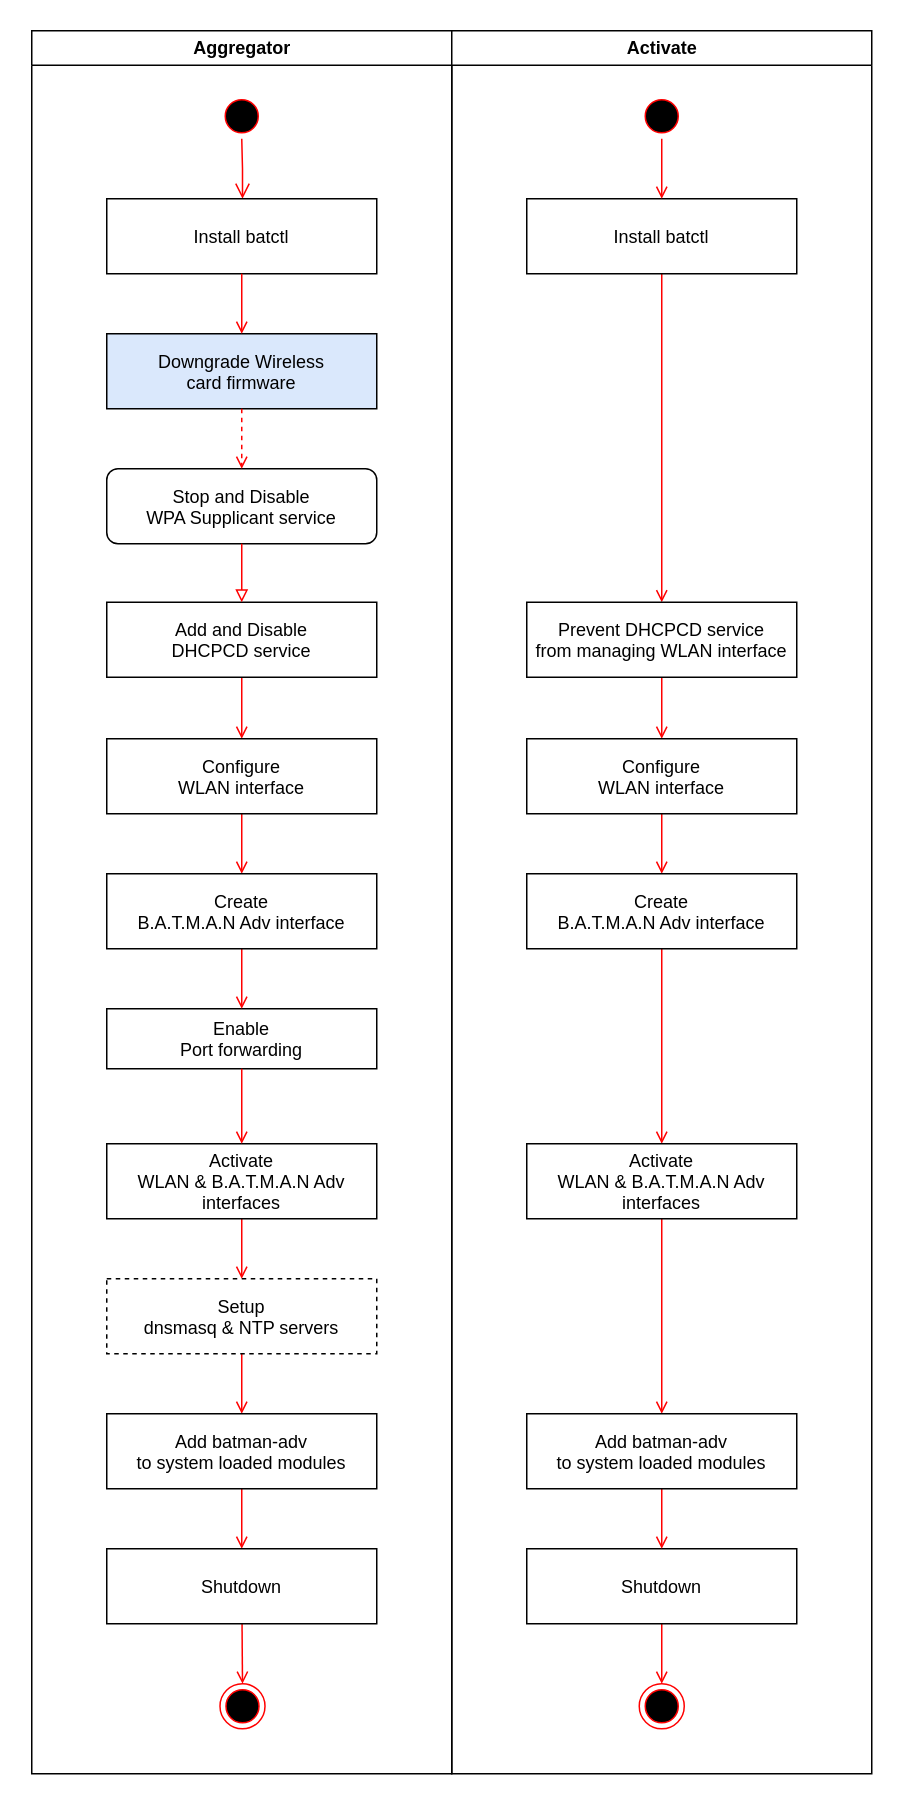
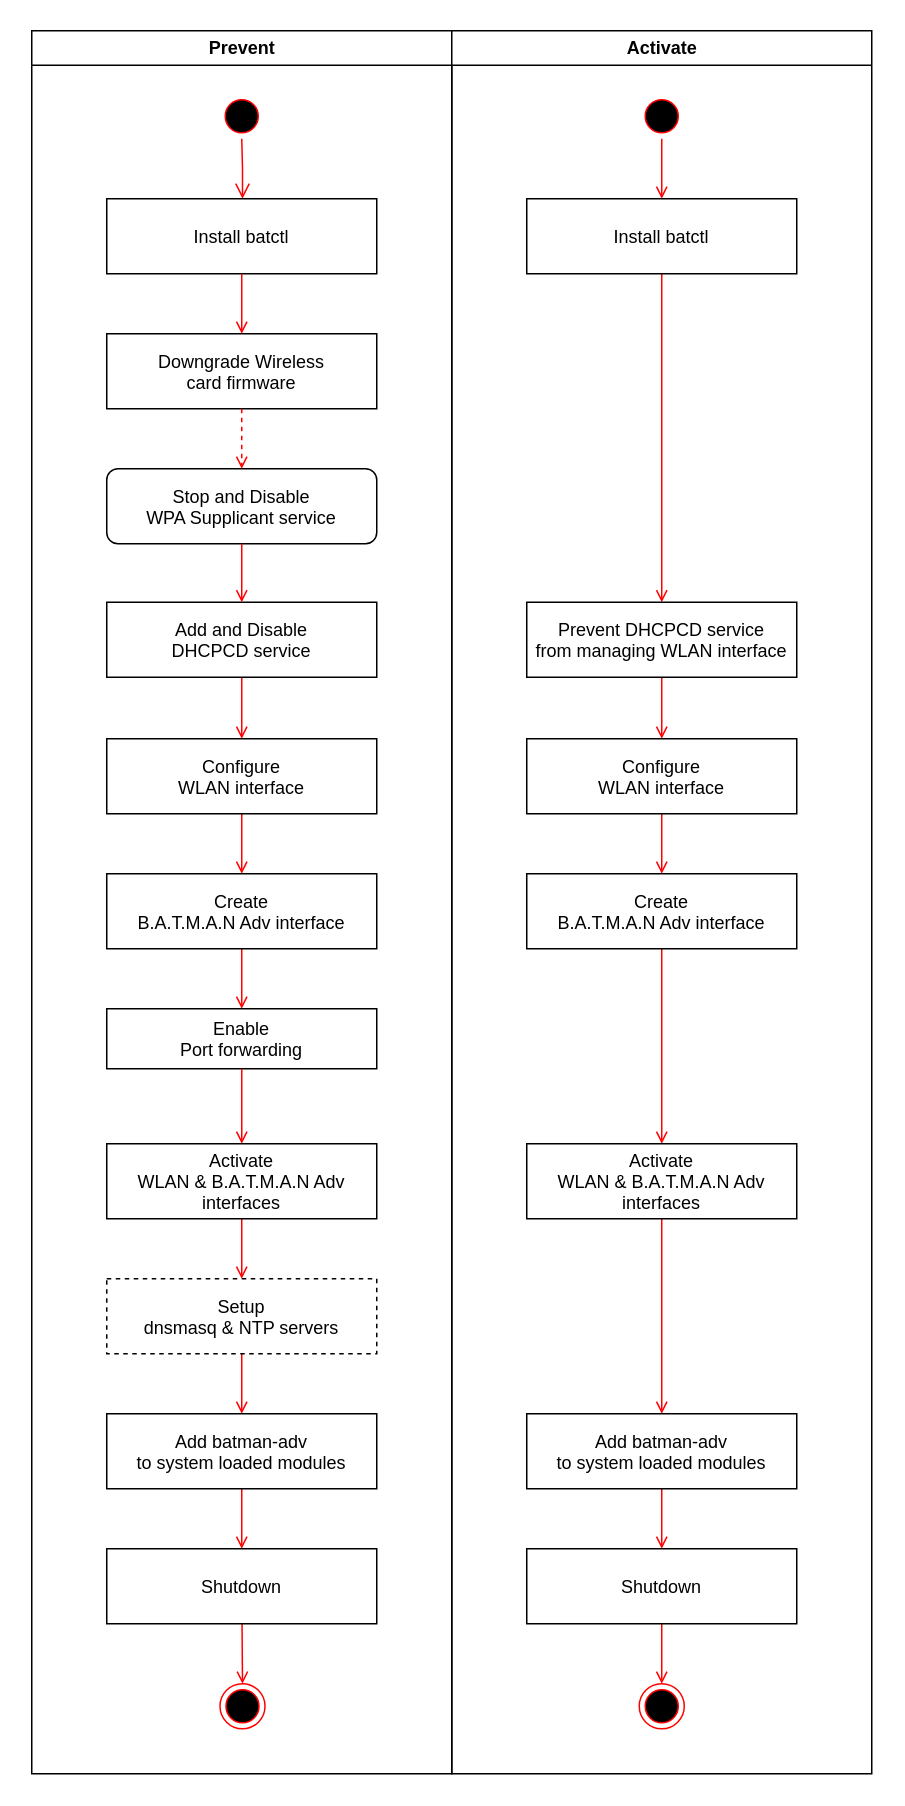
(242, 49) -> (242, 49)
(242, 371) -> (242, 371)
(242, 588) -> (242, 593)
